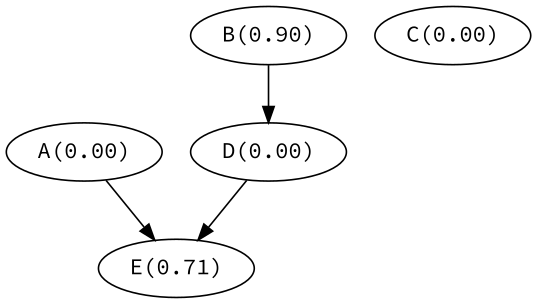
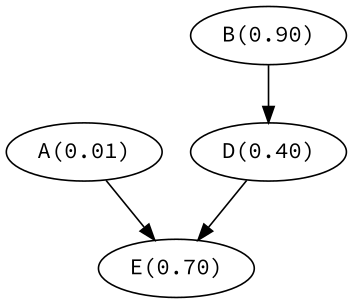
(453, 36) -> none
(84, 152) -> (84, 152)
(269, 152) -> (269, 152)
(176, 268) -> (176, 268)
